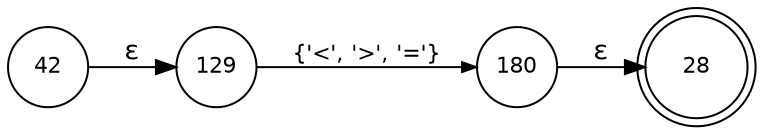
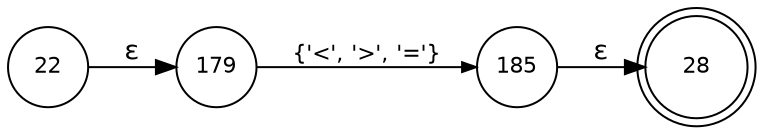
(48, 67) -> (48, 67)
(216, 67) -> (216, 67)
(517, 67) -> (517, 67)
